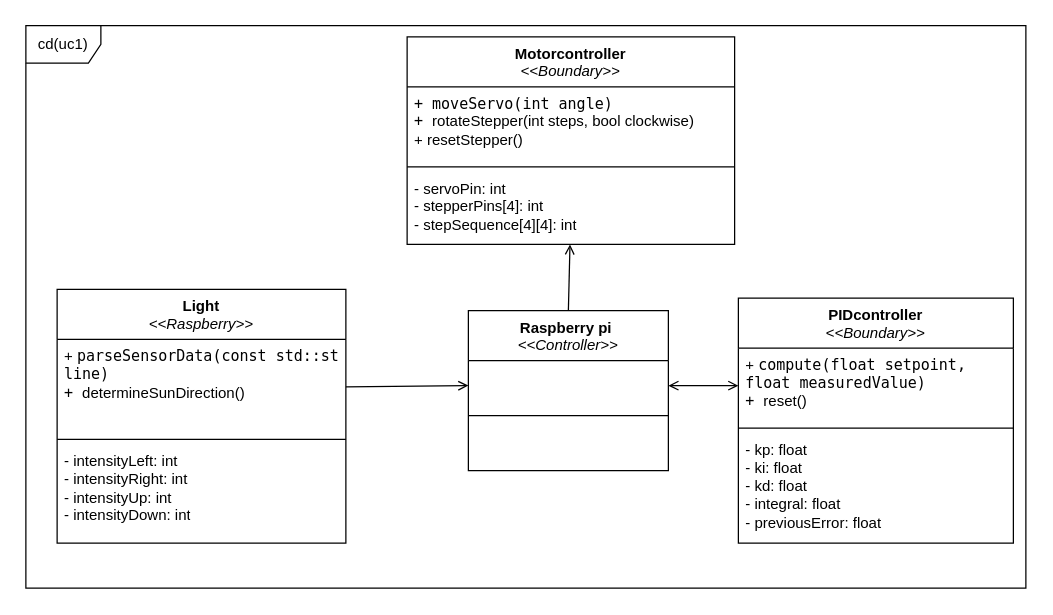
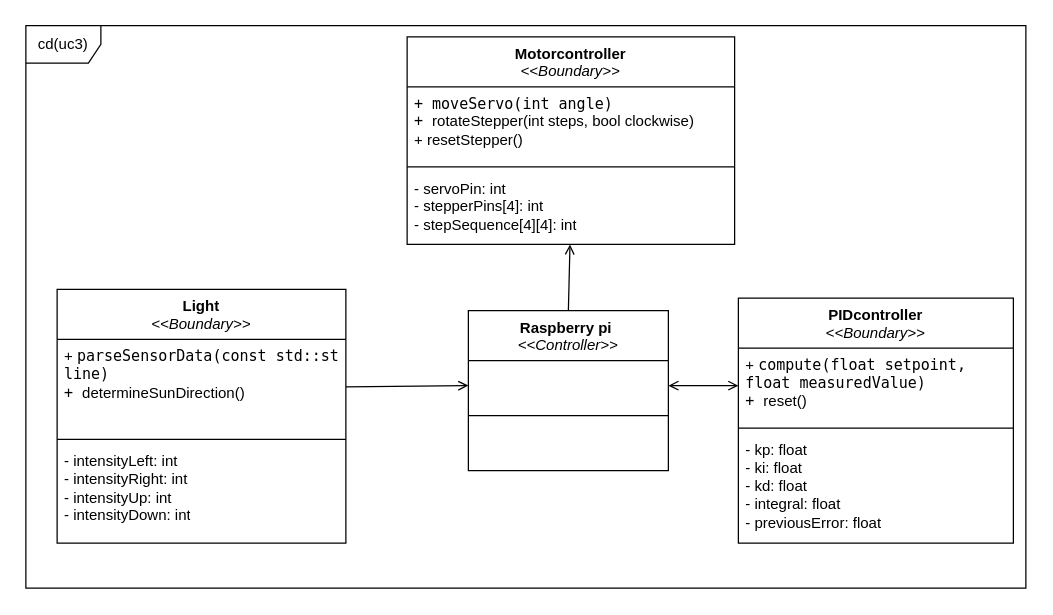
(63, 44) -> (63, 44)
(201, 316) -> (201, 316)
